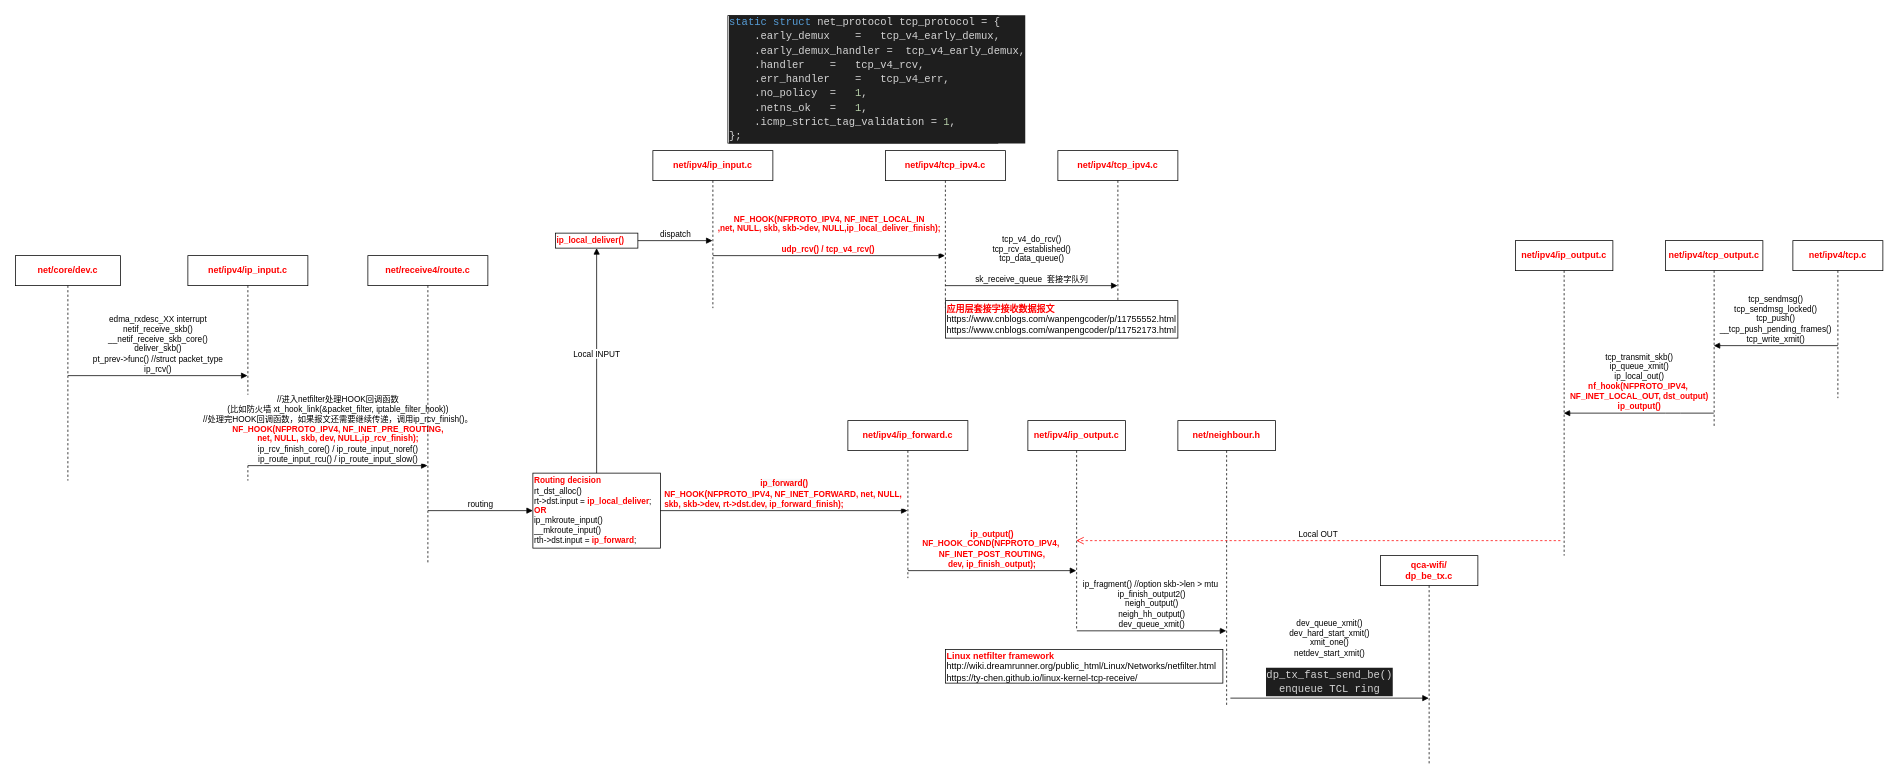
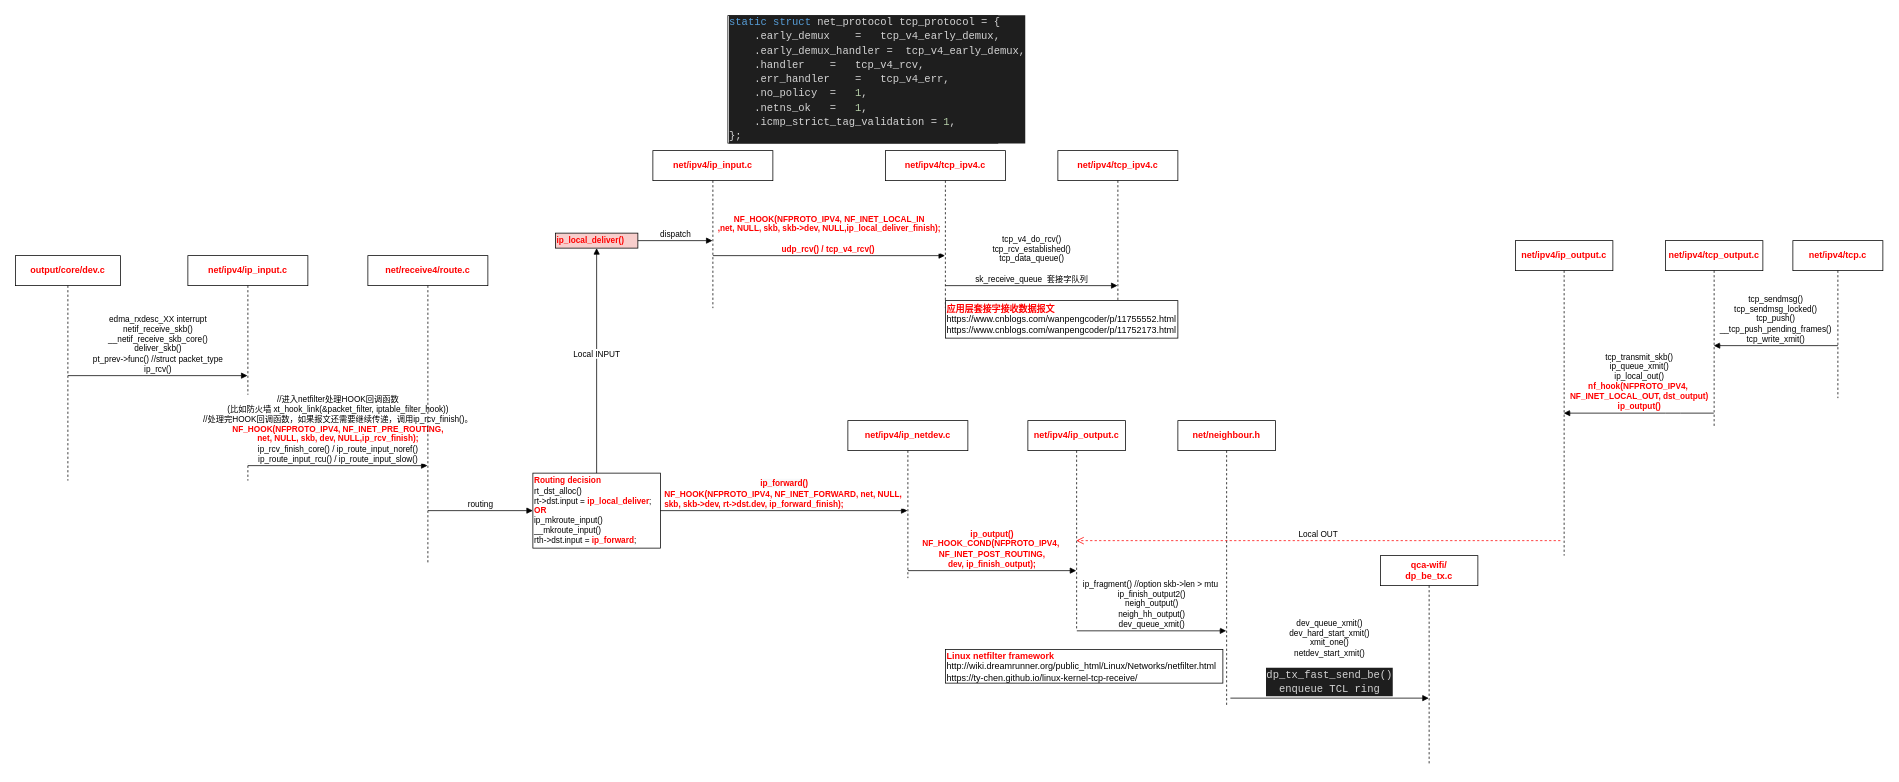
(597, 240) -> (597, 240)
(68, 270) -> (68, 270)
(908, 435) -> (908, 435)
